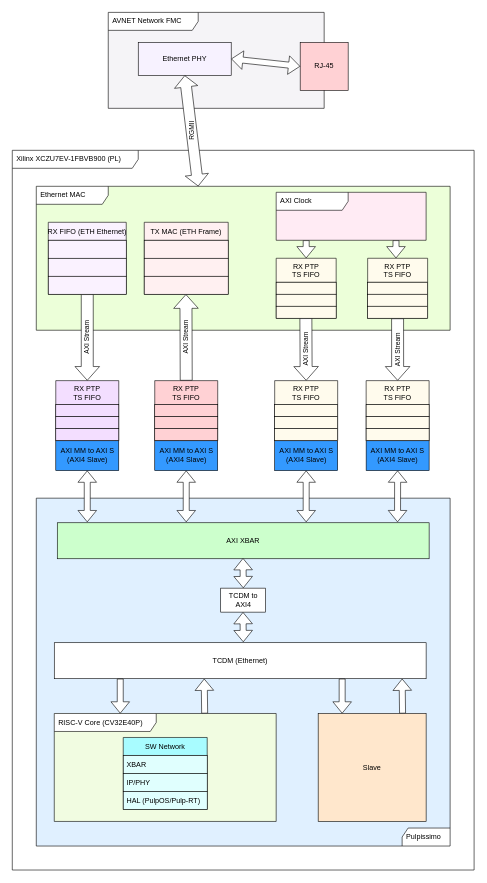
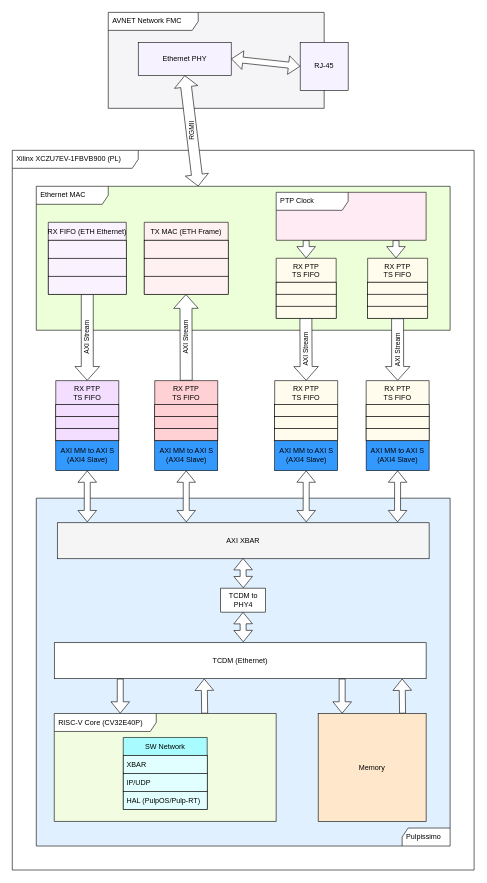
(324, 66) -> (324, 66)
(297, 201) -> (297, 201)
(243, 541) -> (243, 541)
(244, 600) -> (244, 600)
(372, 768) -> (372, 768)
(139, 783) -> (139, 783)
